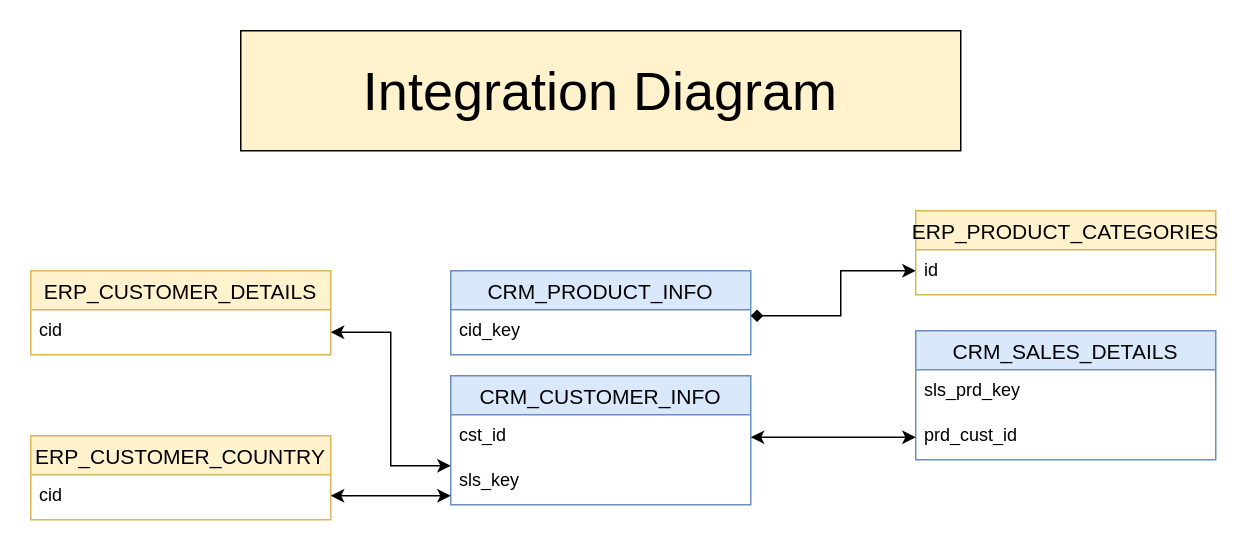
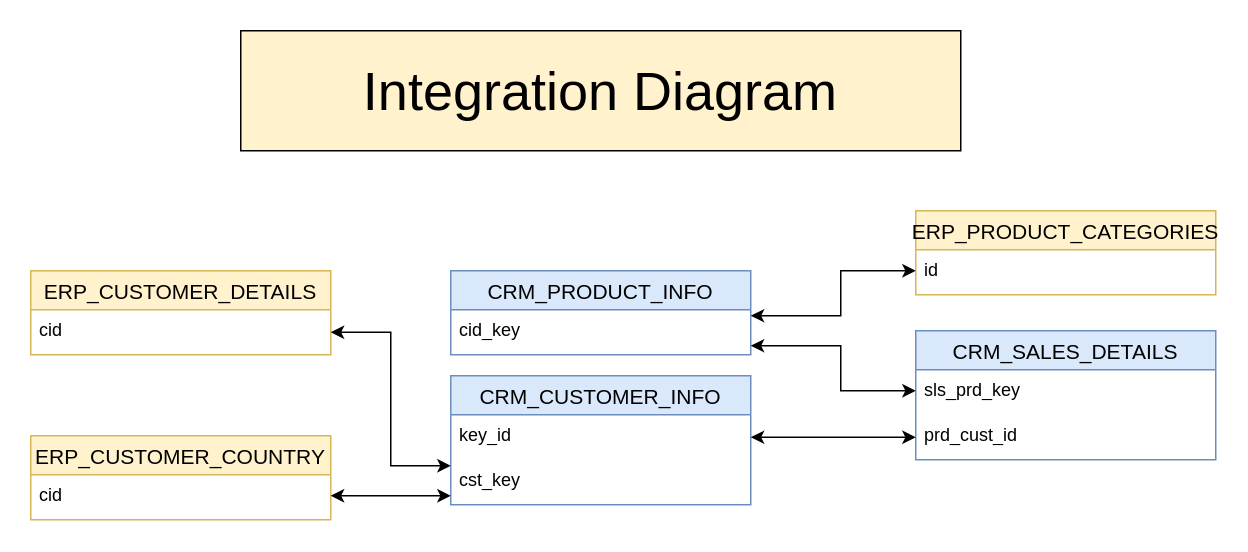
(763, 316) -> (762, 316)
none -> (841, 361)
(488, 436) -> (488, 436)
(493, 481) -> (495, 481)
